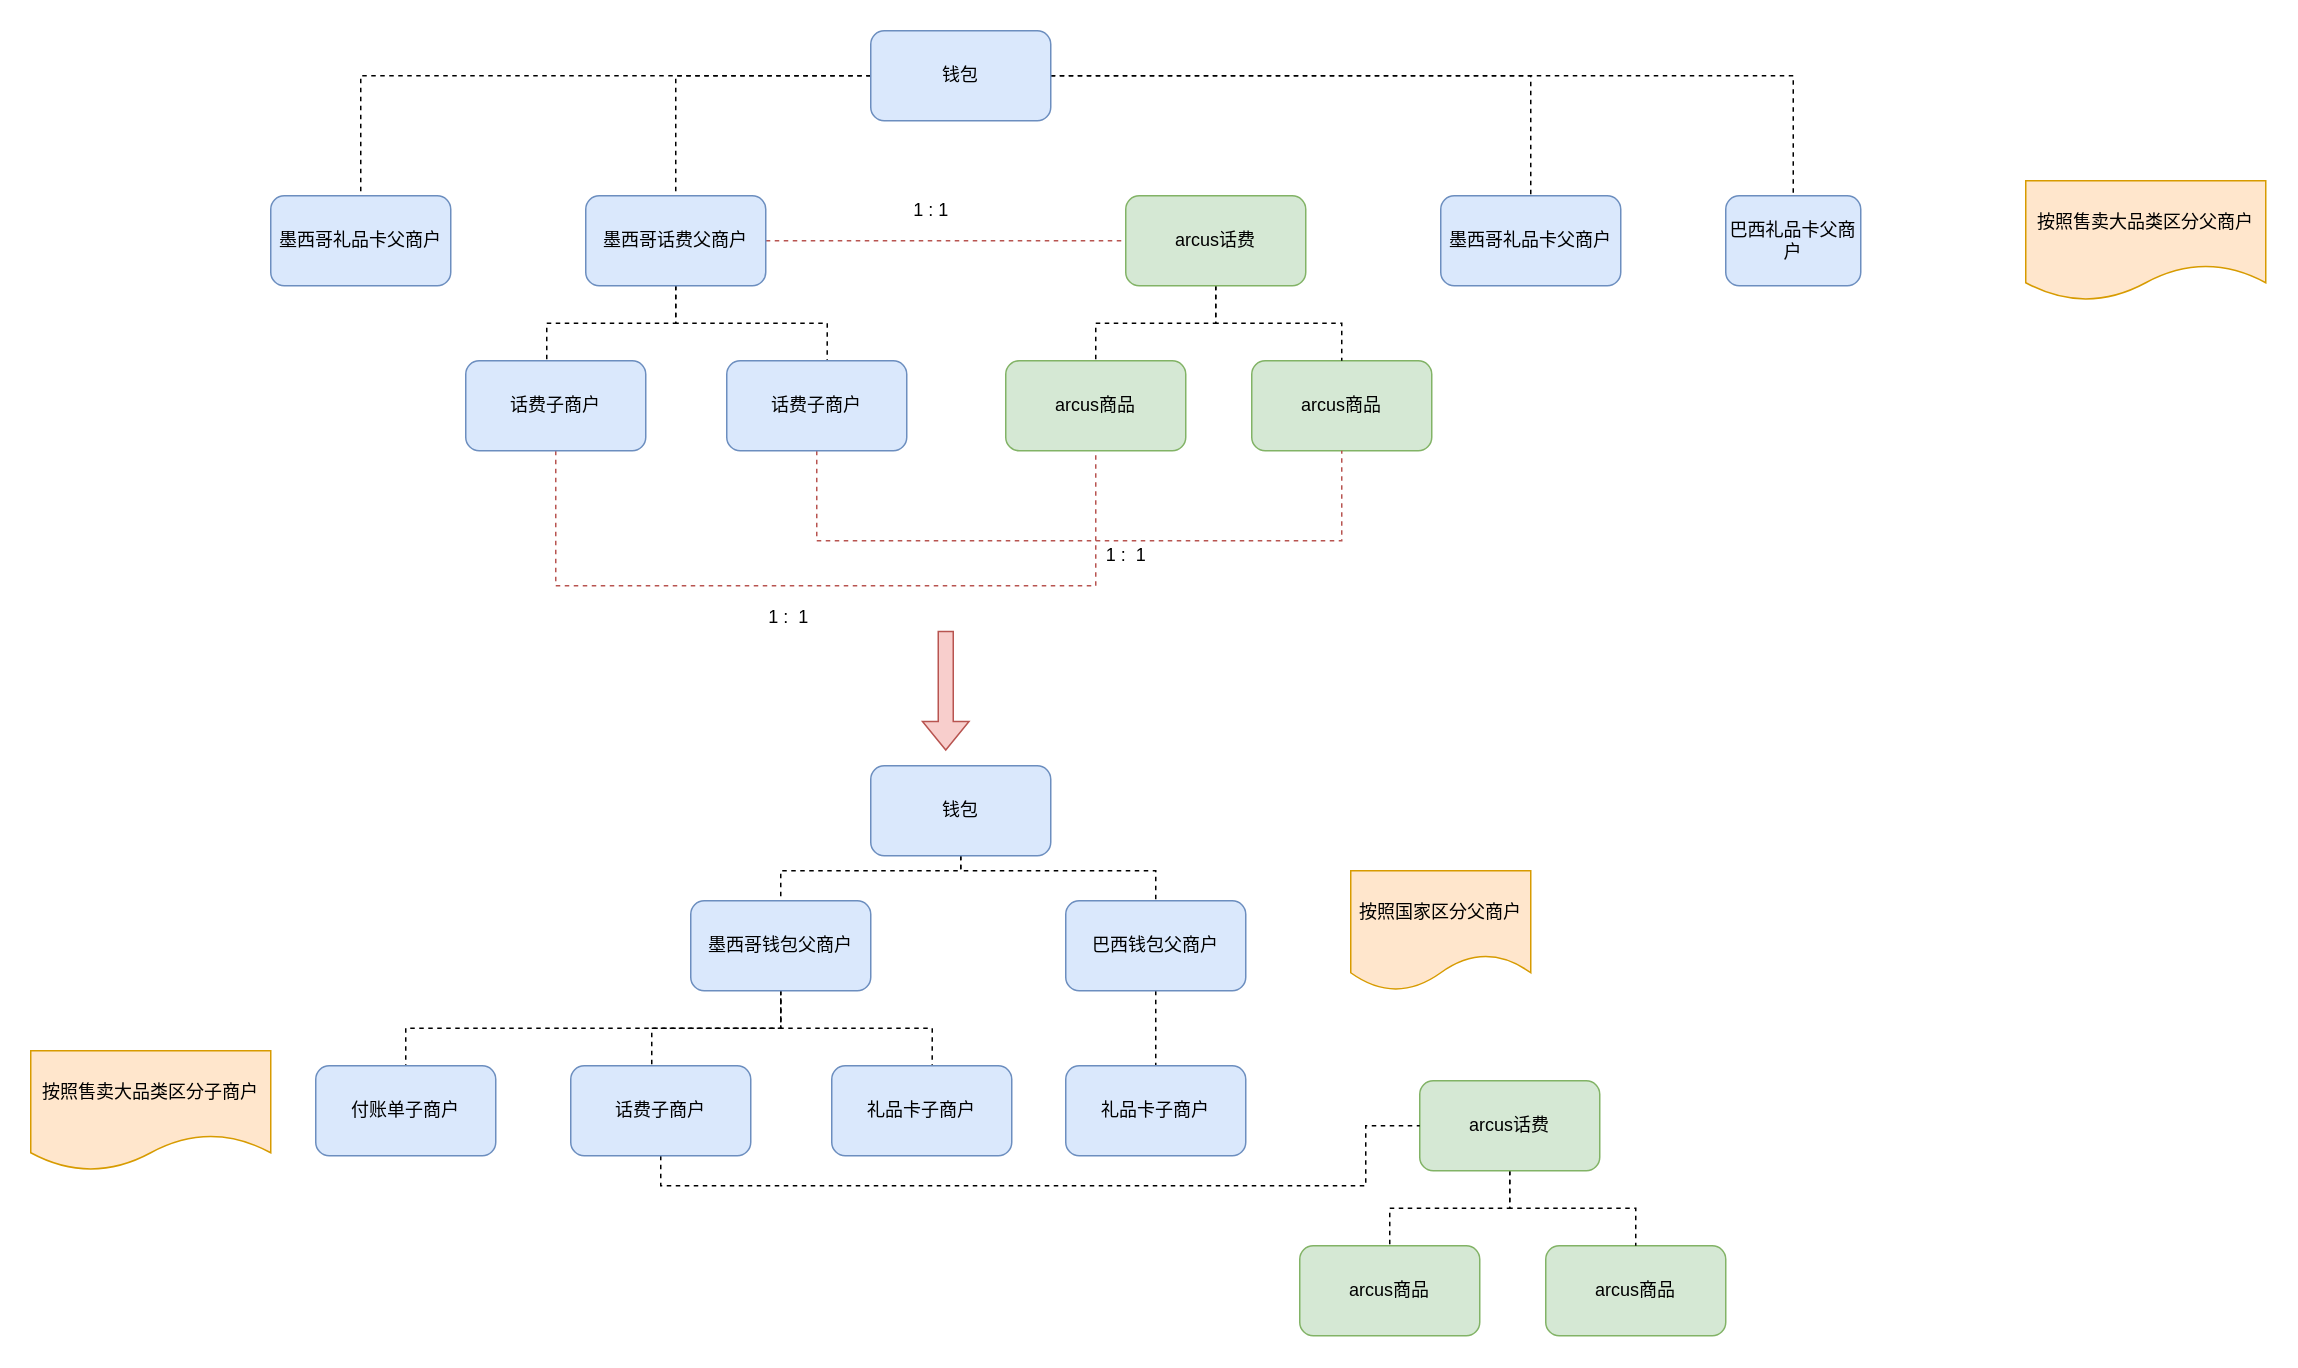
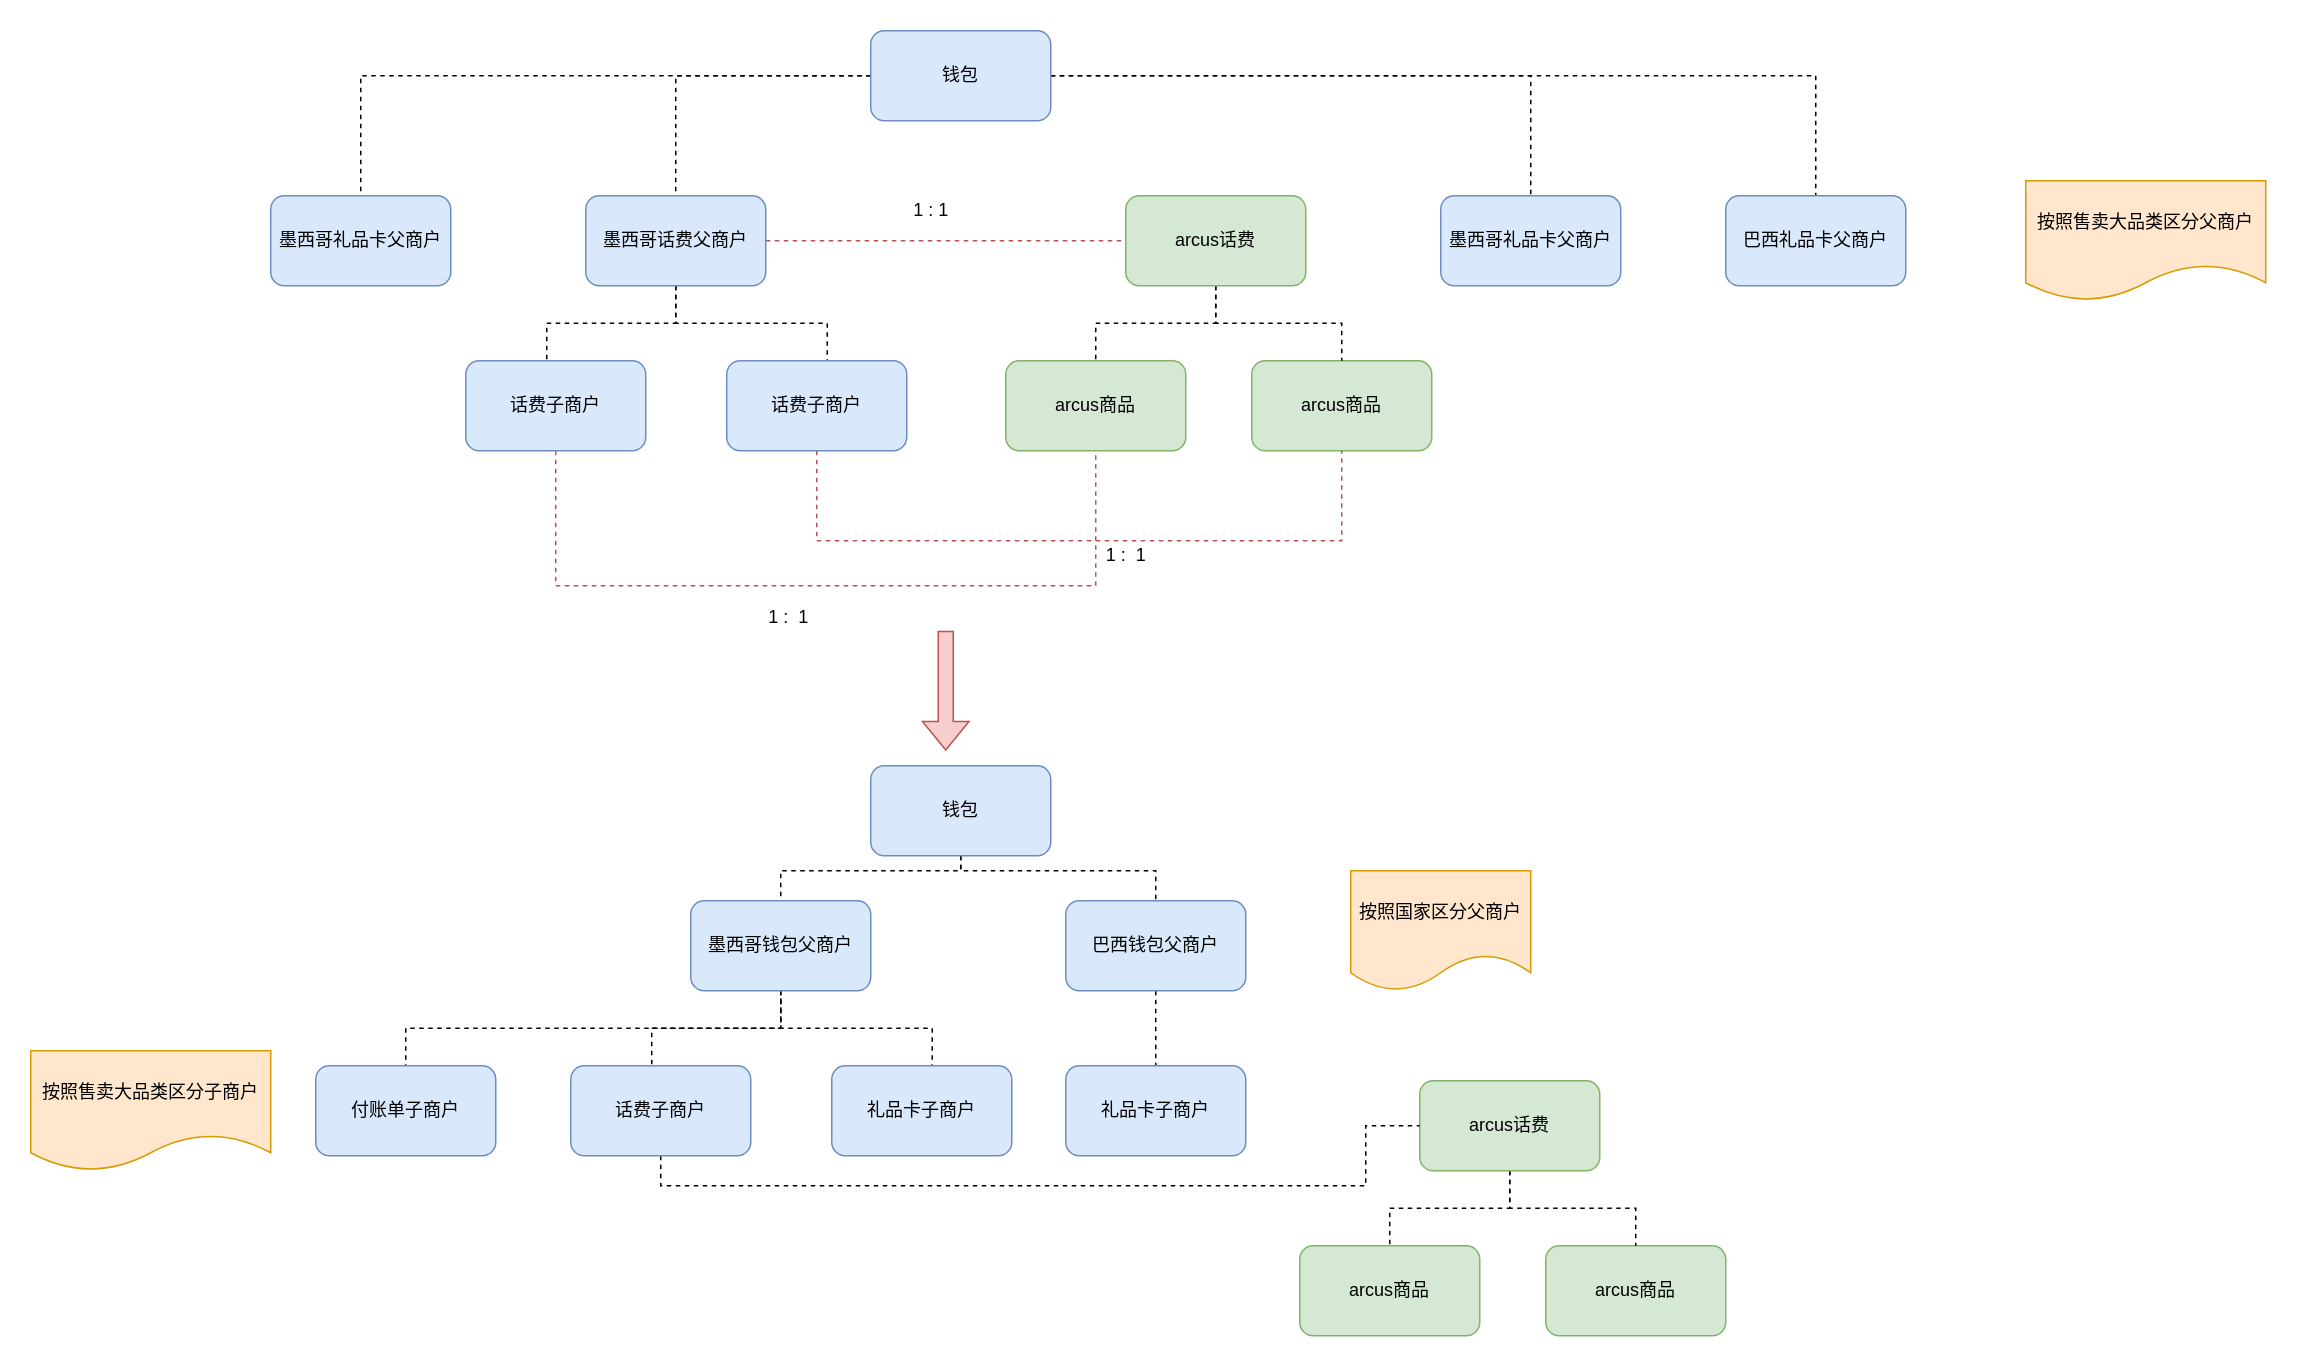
(1793, 241) -> (1816, 241)
